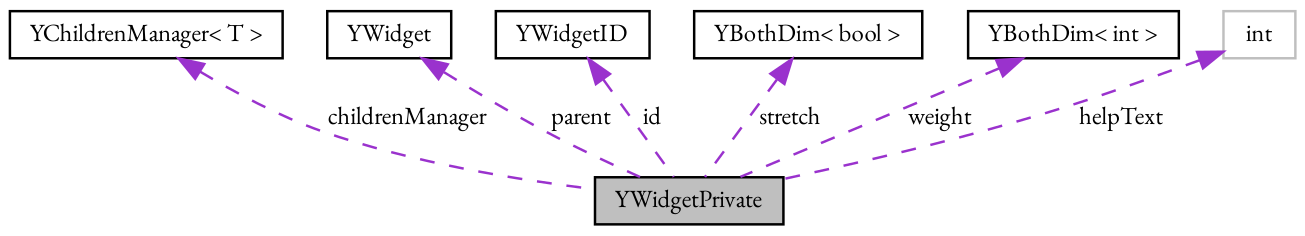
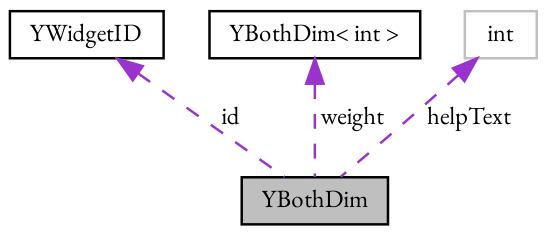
(146, 35) -> none
(389, 35) -> none
(808, 35) -> none
(689, 201) -> (315, 201)
